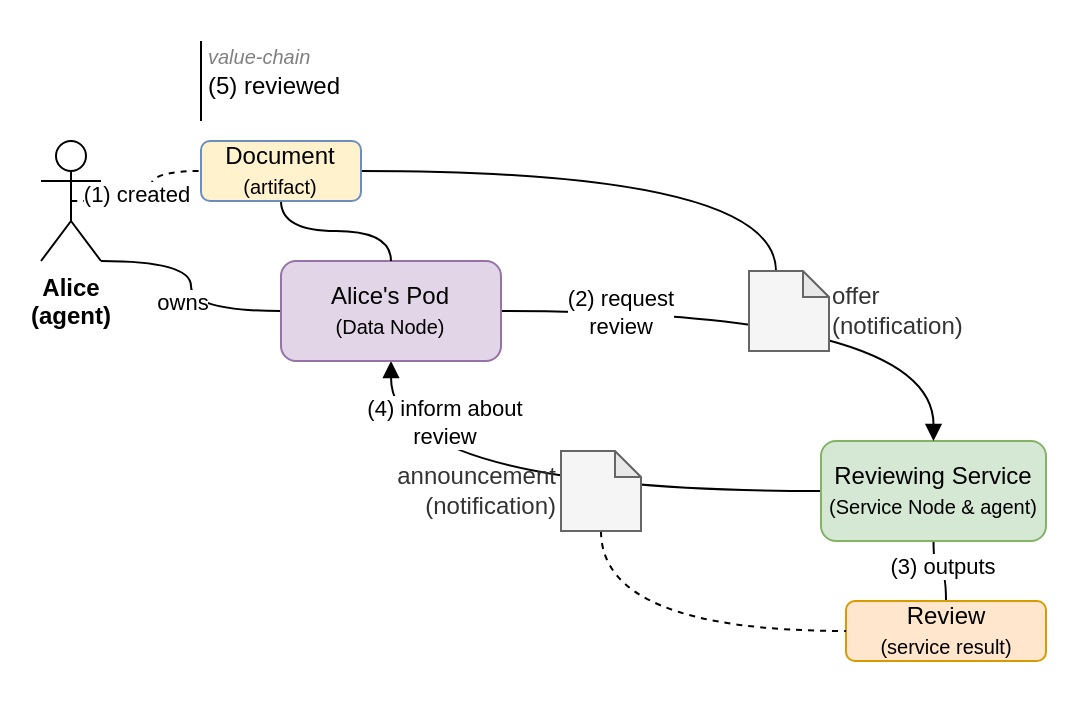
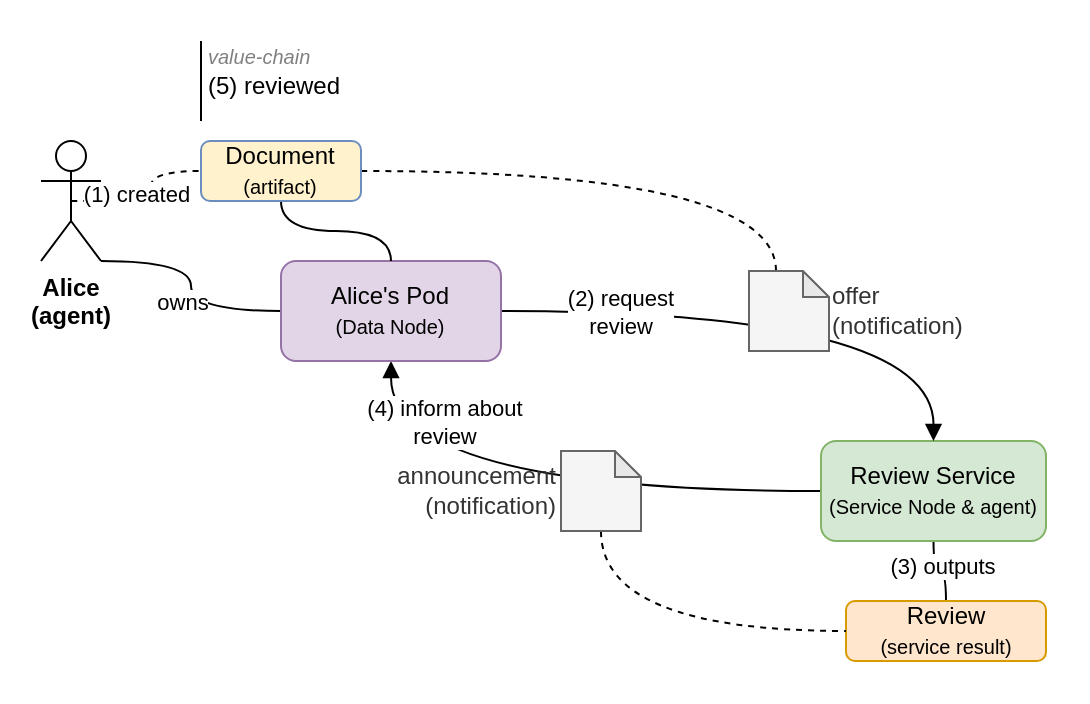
(584, 181) -> (584, 181)
(934, 491) -> (934, 491)
